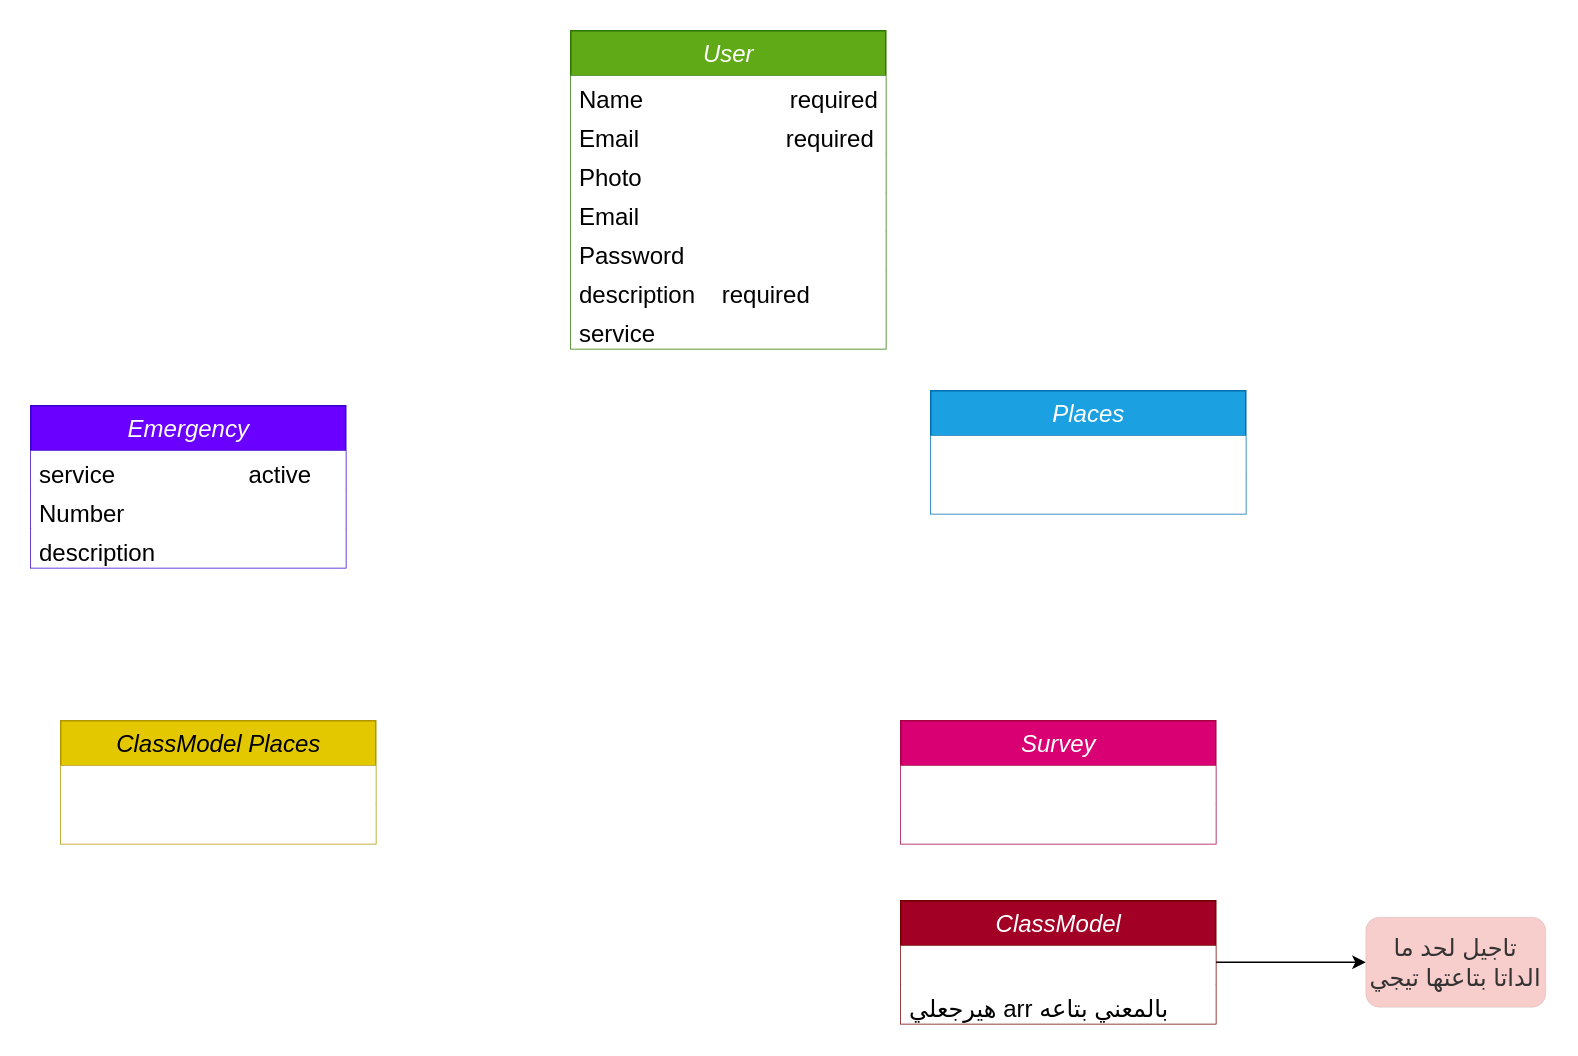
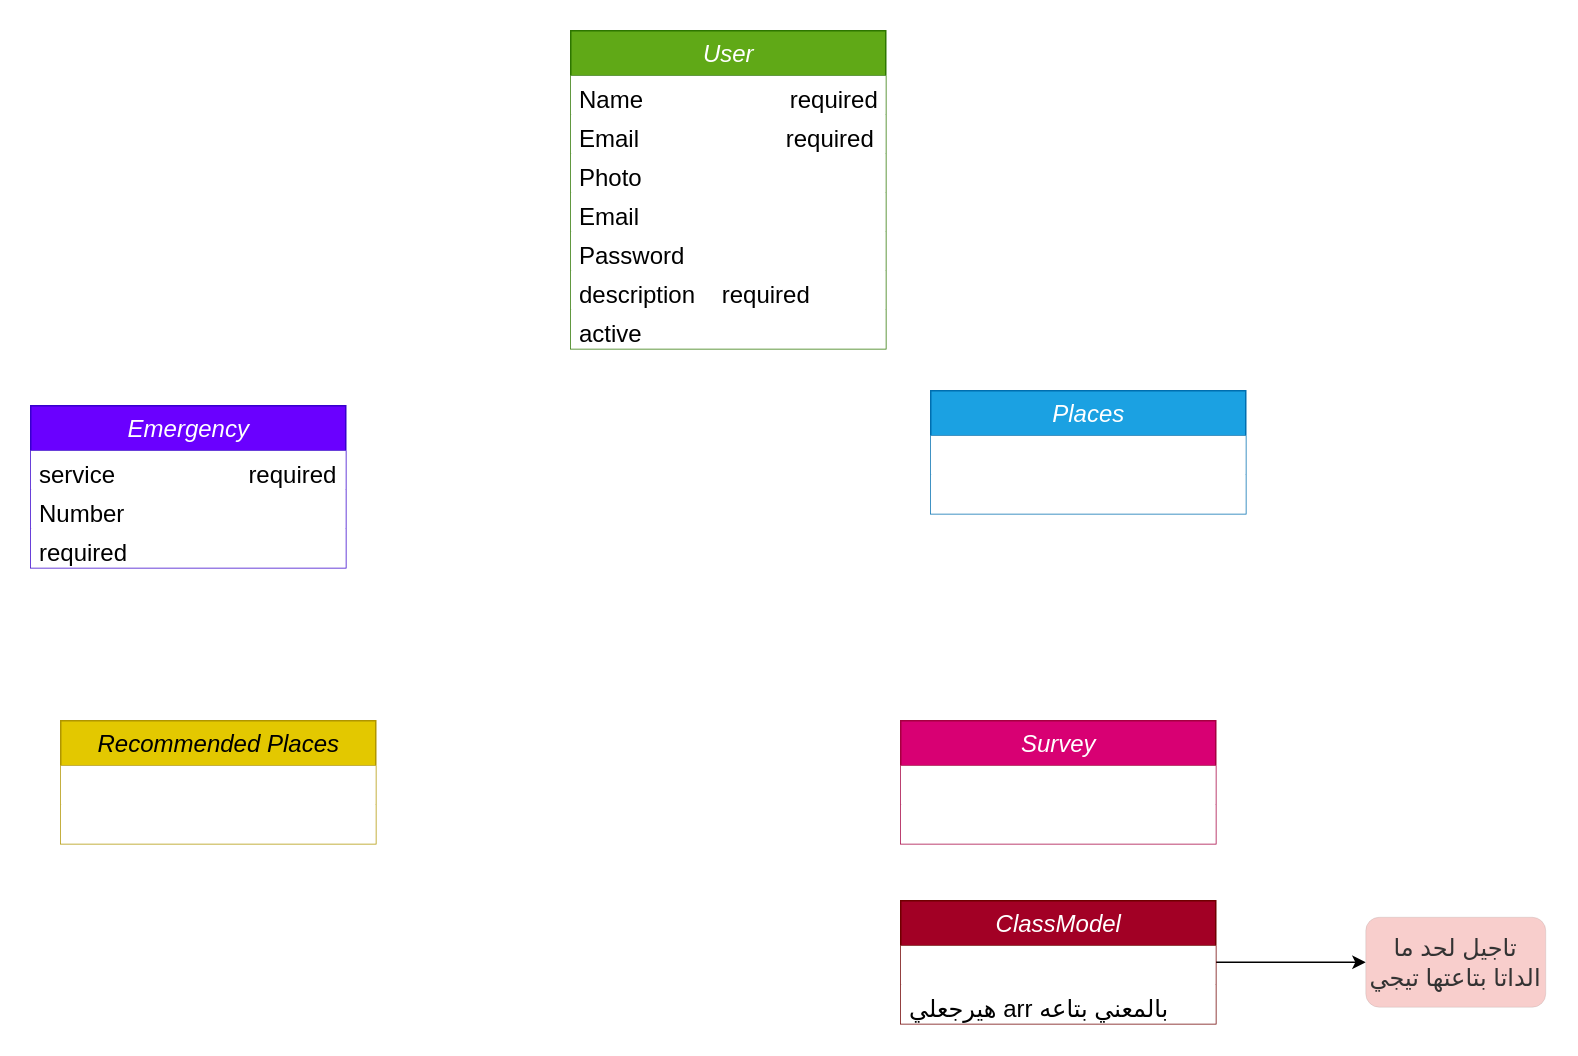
(624, 335) -> (617, 335)
(190, 490) -> (190, 490)
(107, 554) -> (90, 554)
(219, 743) -> (219, 743)
